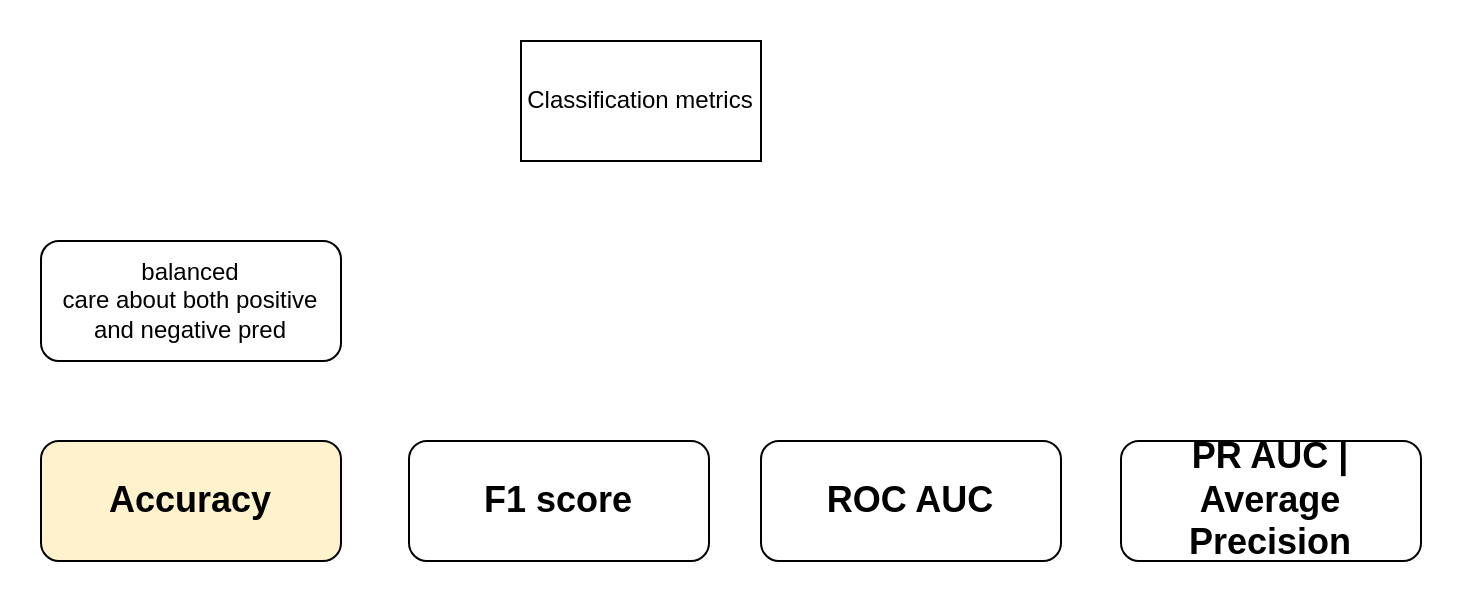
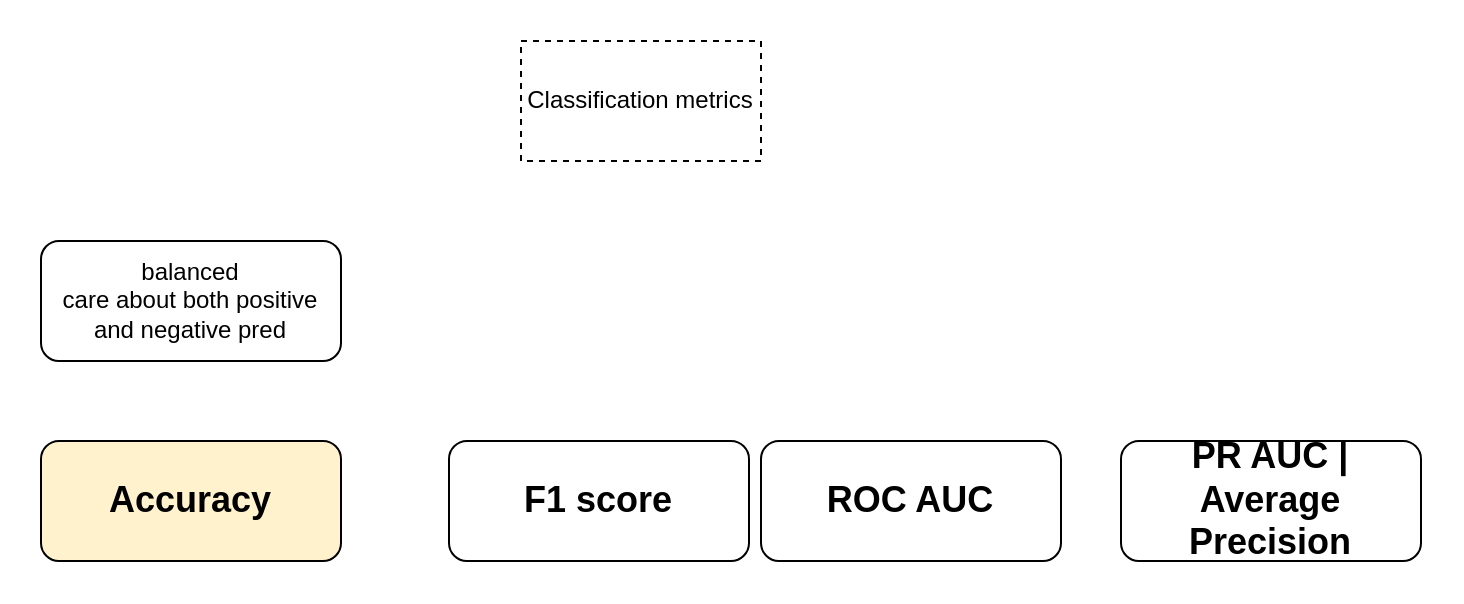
(641, 101) -> (641, 101)
(559, 501) -> (599, 501)
